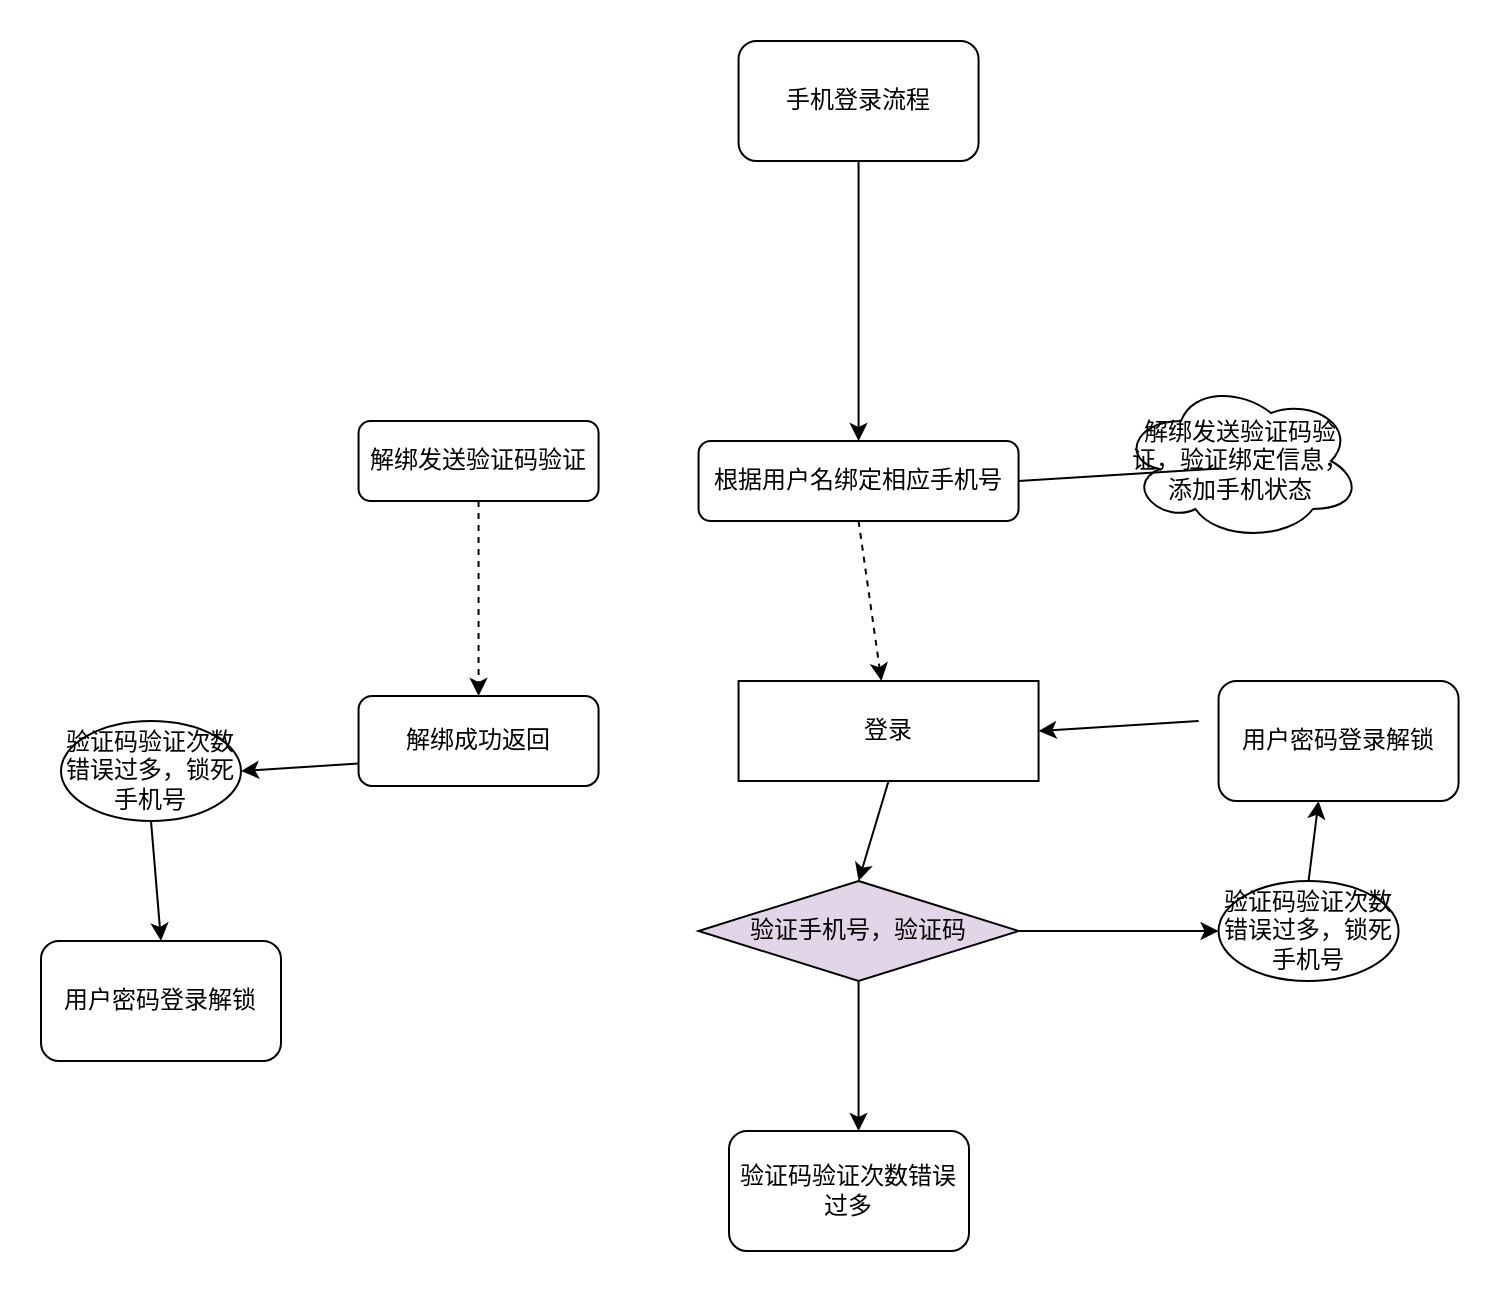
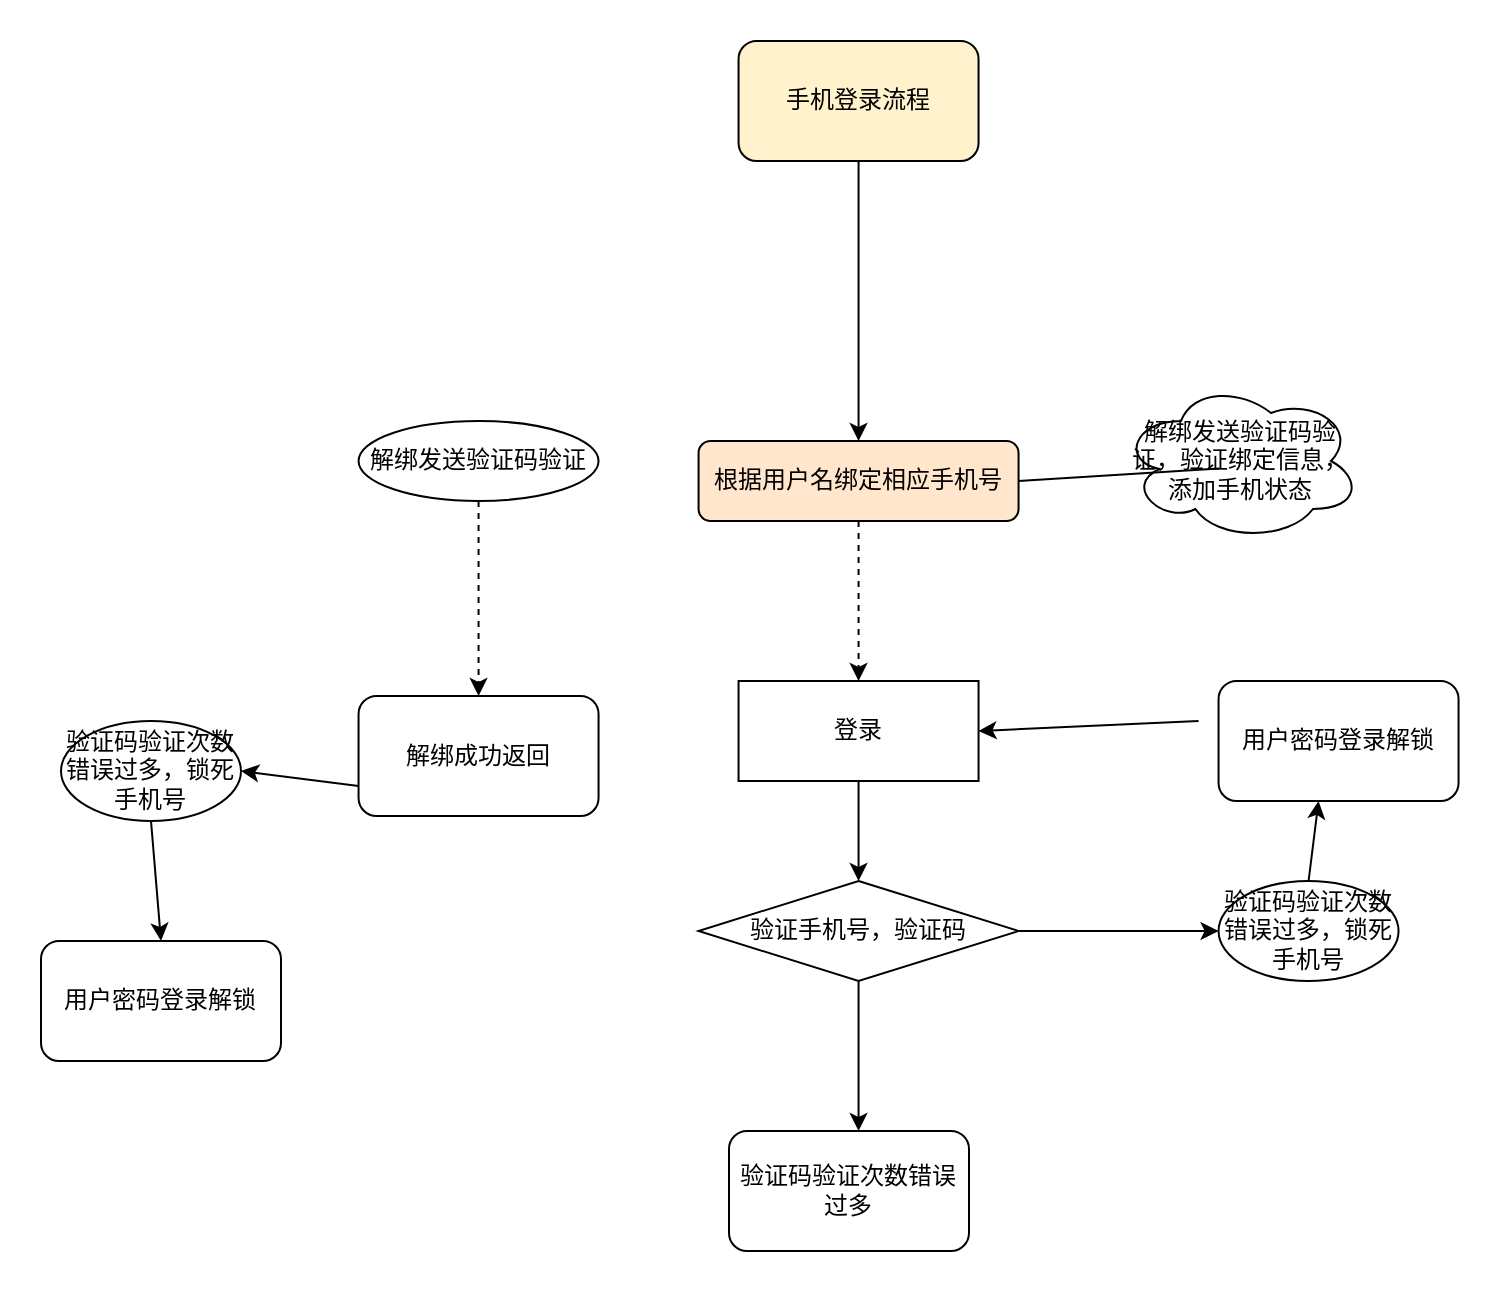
(859, 101) -> (859, 101)
(479, 461) -> (479, 461)
(859, 481) -> (859, 481)
(889, 731) -> (859, 731)
(479, 741) -> (479, 756)
(859, 931) -> (859, 931)
